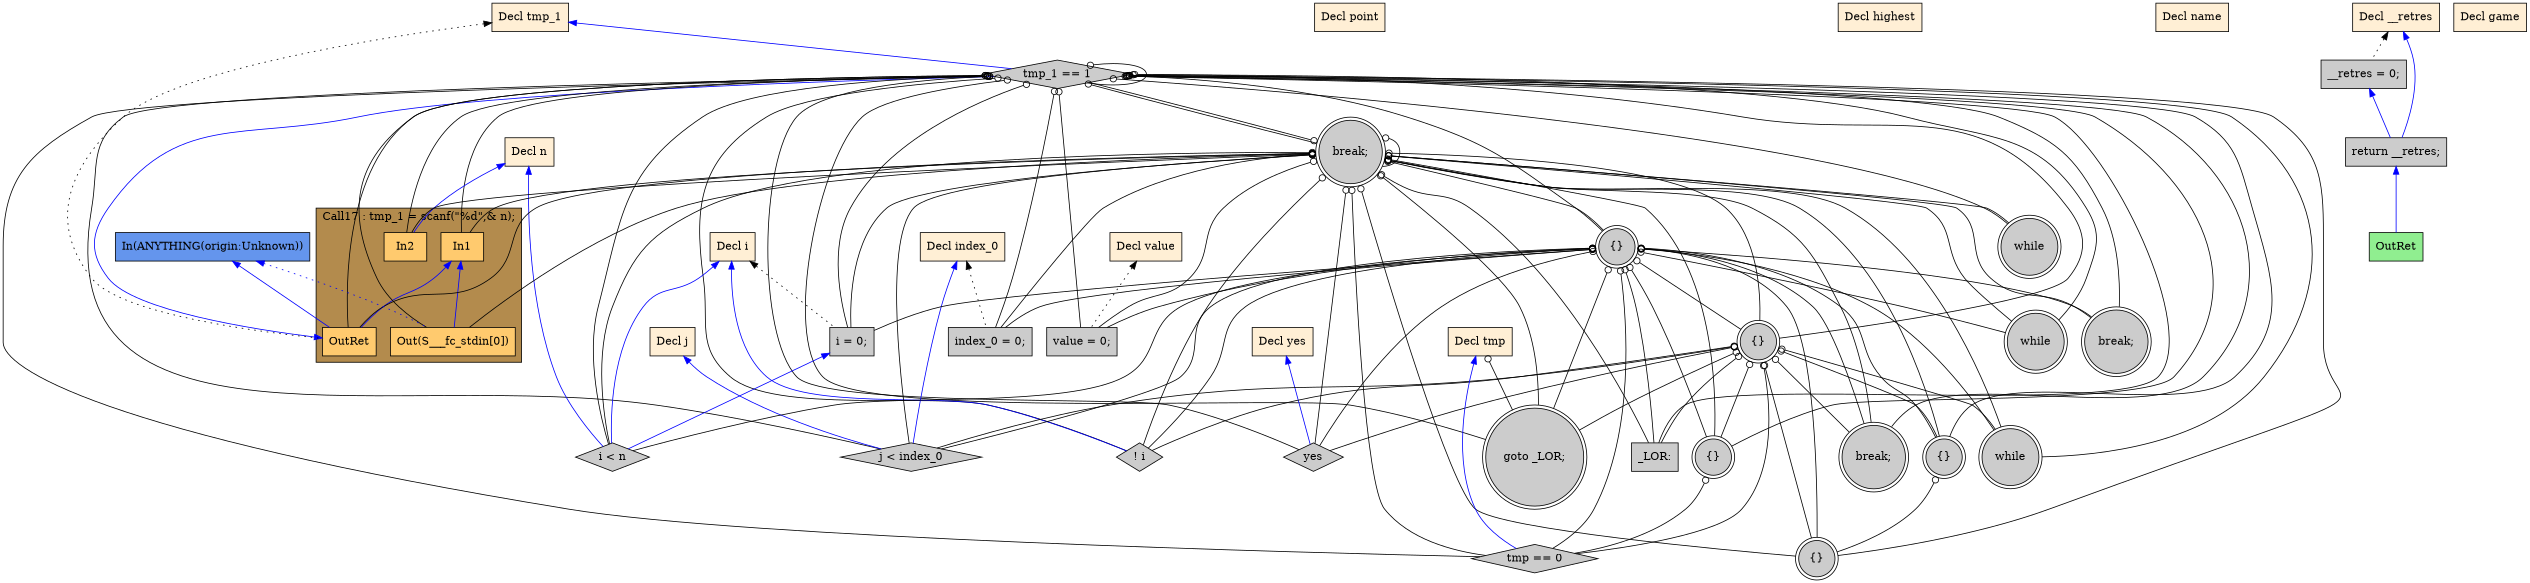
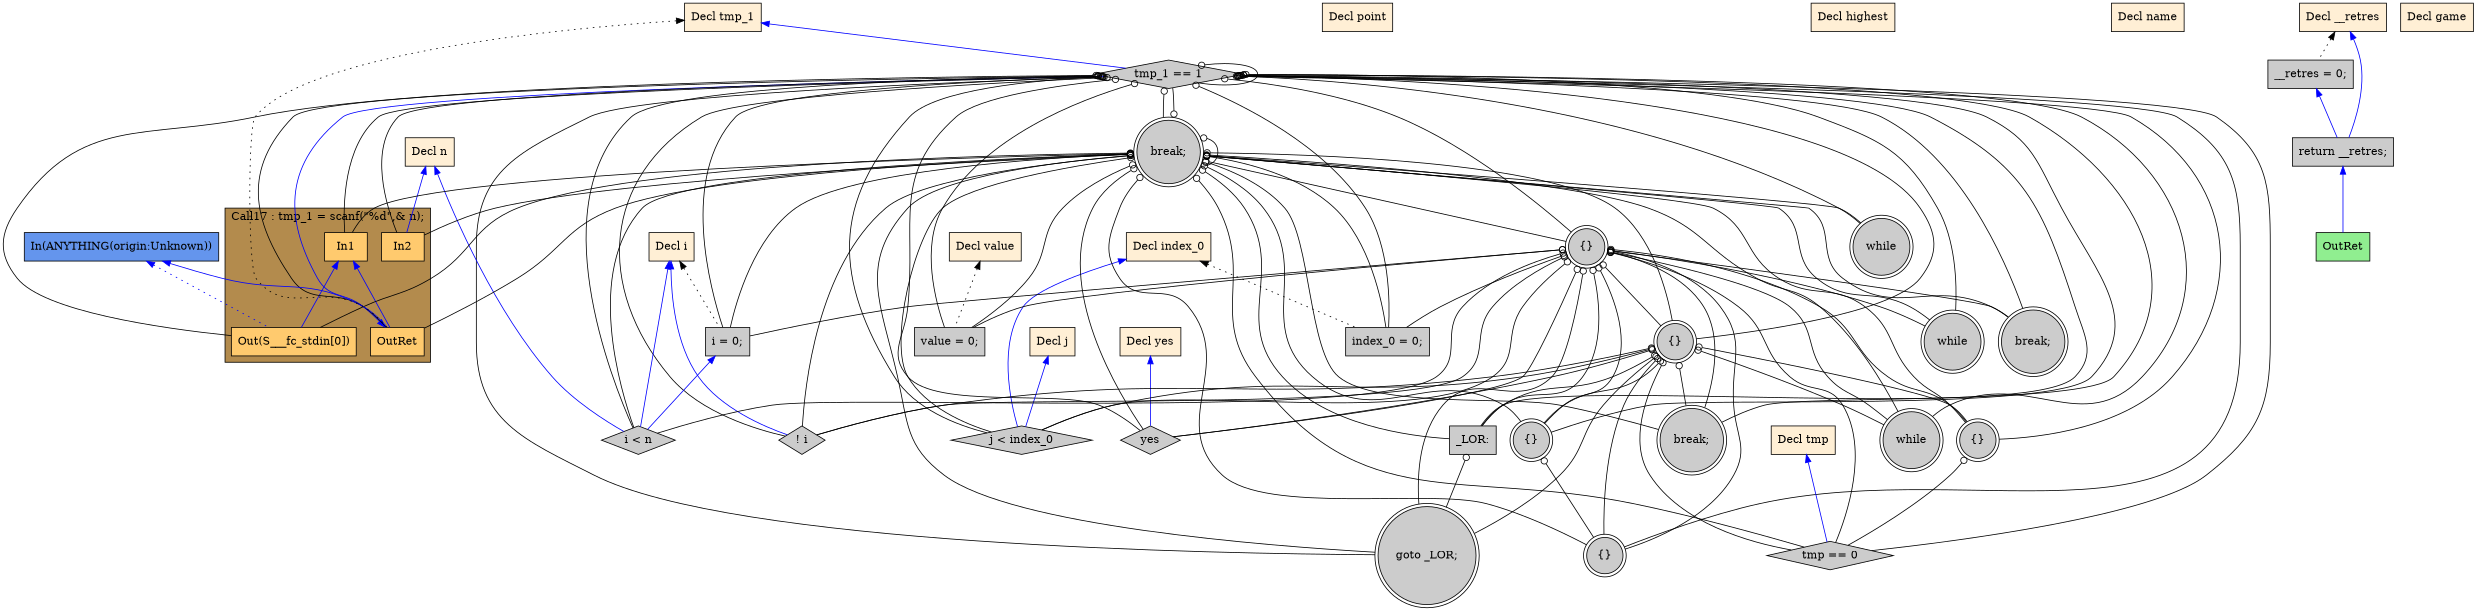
(1501, 386) -> (1457, 479)
